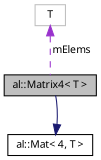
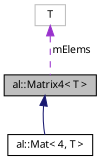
(57, 110) -> (43, 120)
